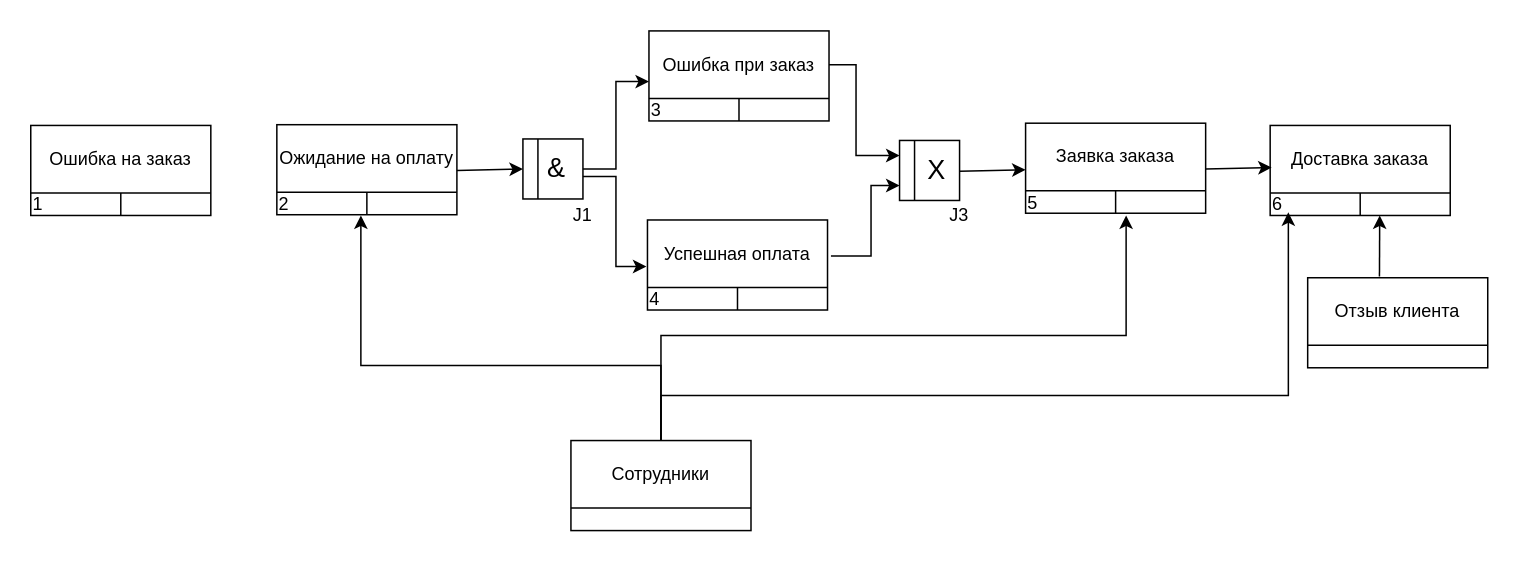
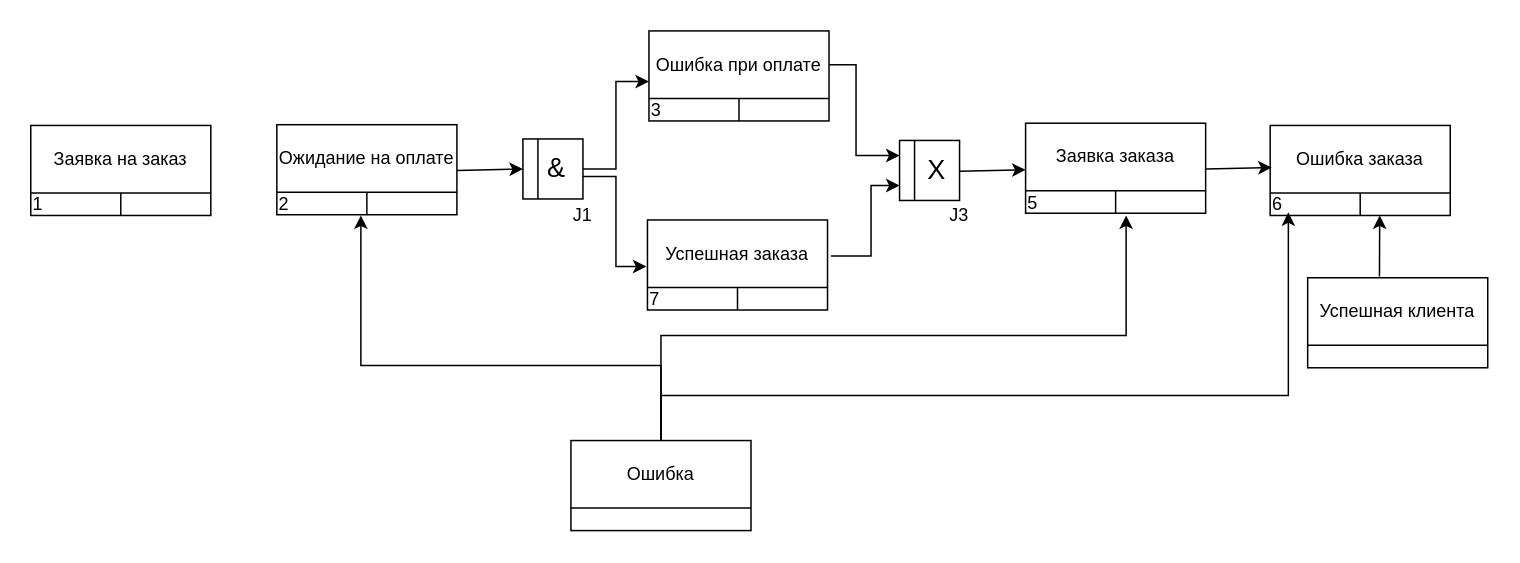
(739, 65) -> (739, 65)
(367, 158) -> (367, 158)
(121, 160) -> (121, 160)
(1360, 160) -> (1360, 160)
(737, 254) -> (737, 254)
(655, 299) -> (655, 299)
(1397, 311) -> (1397, 311)
(661, 475) -> (661, 475)
